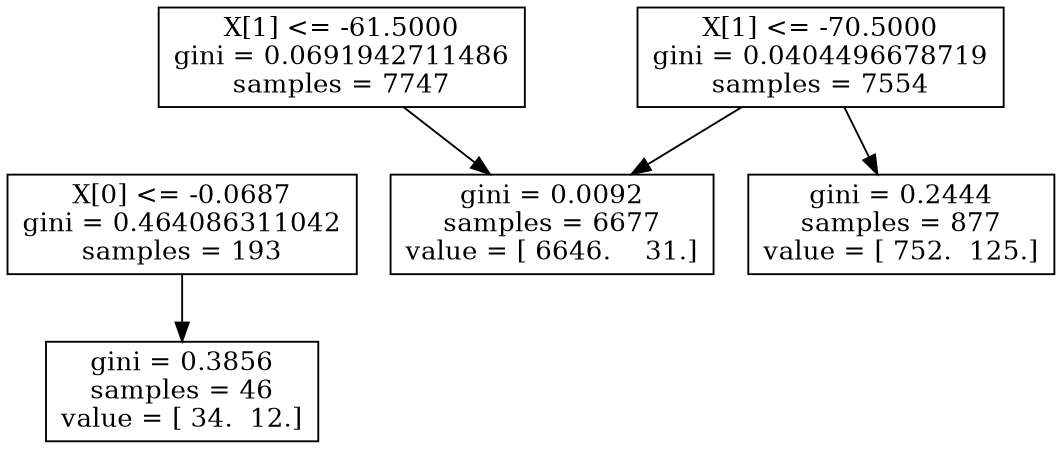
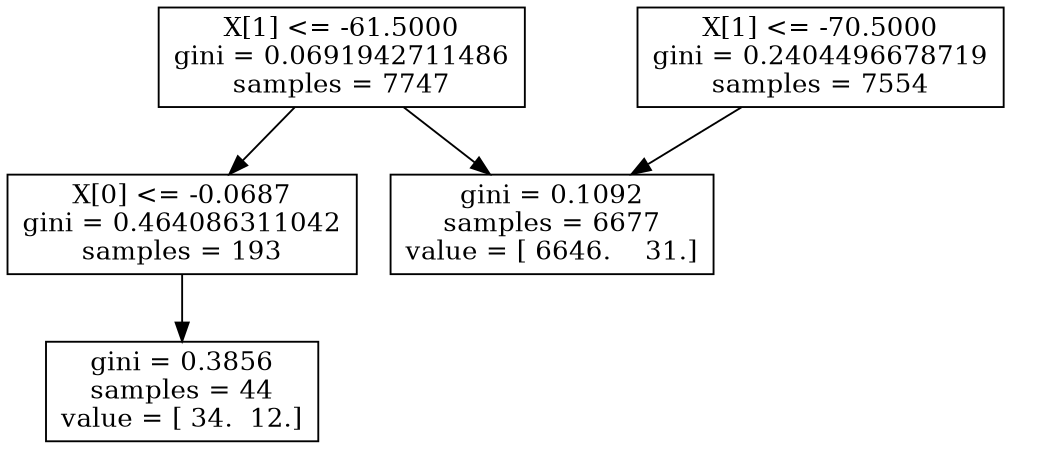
(821, 57) -> (821, 57)
none -> (269, 134)
(552, 224) -> (552, 224)
(901, 224) -> none
(182, 392) -> (182, 392)
